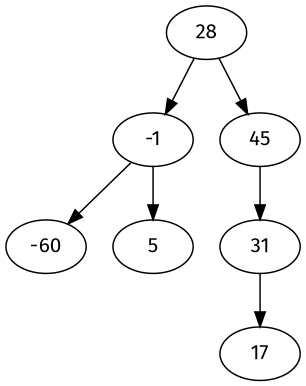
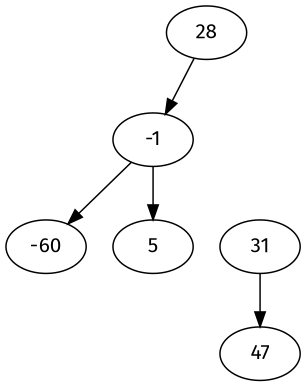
(260, 140) -> none
(260, 354) -> (260, 354)
